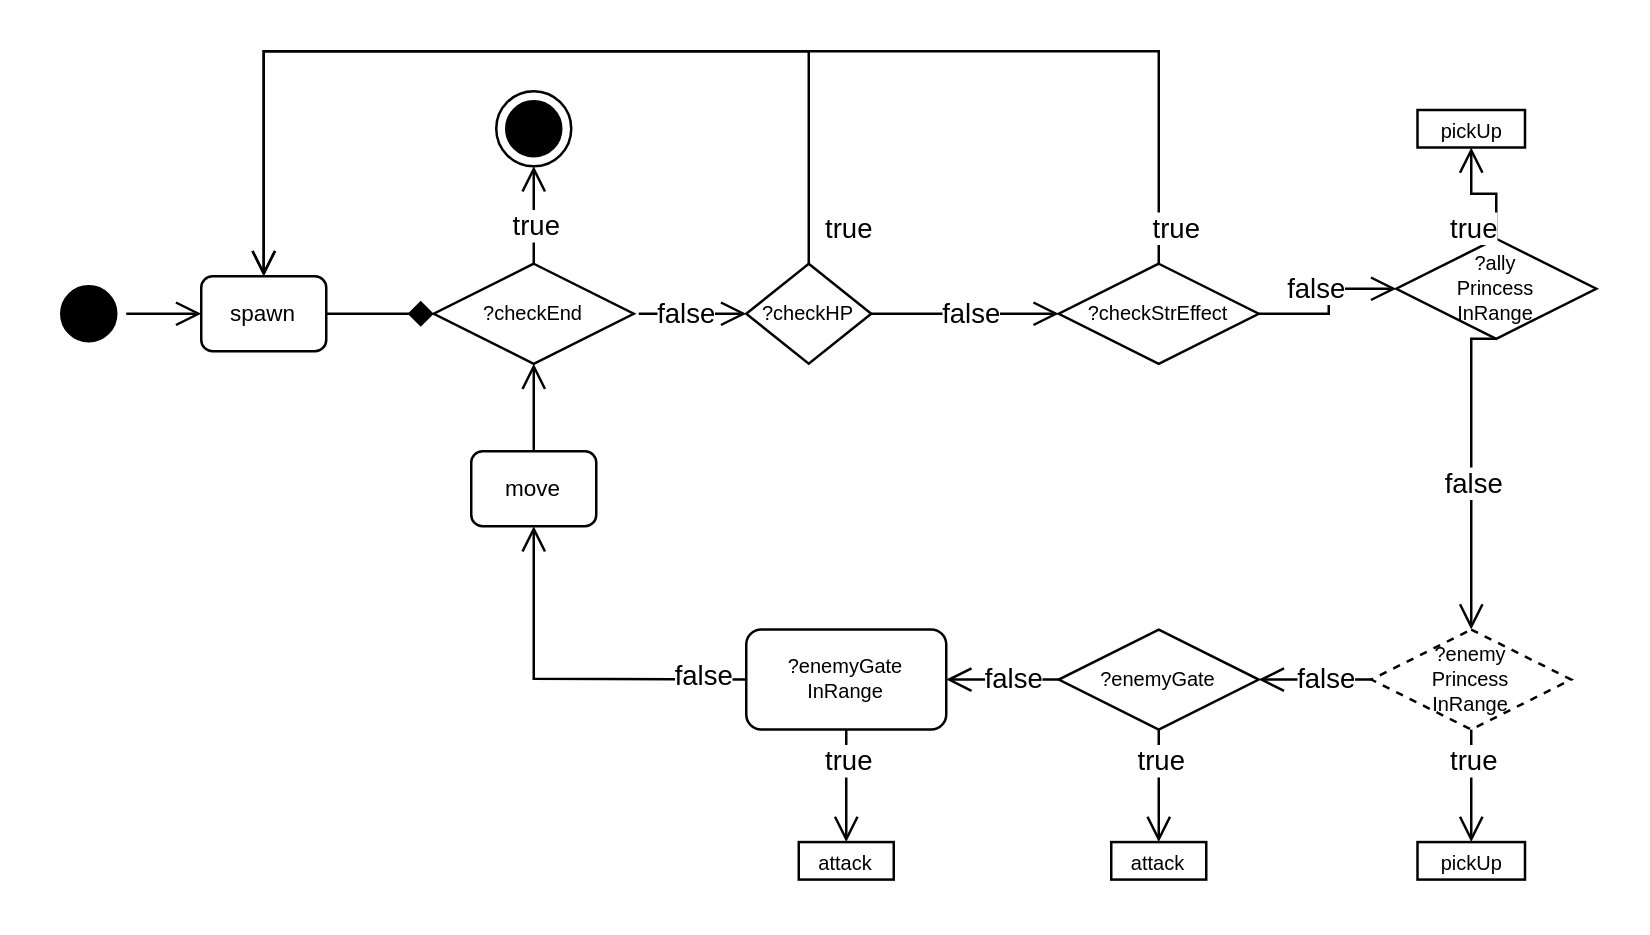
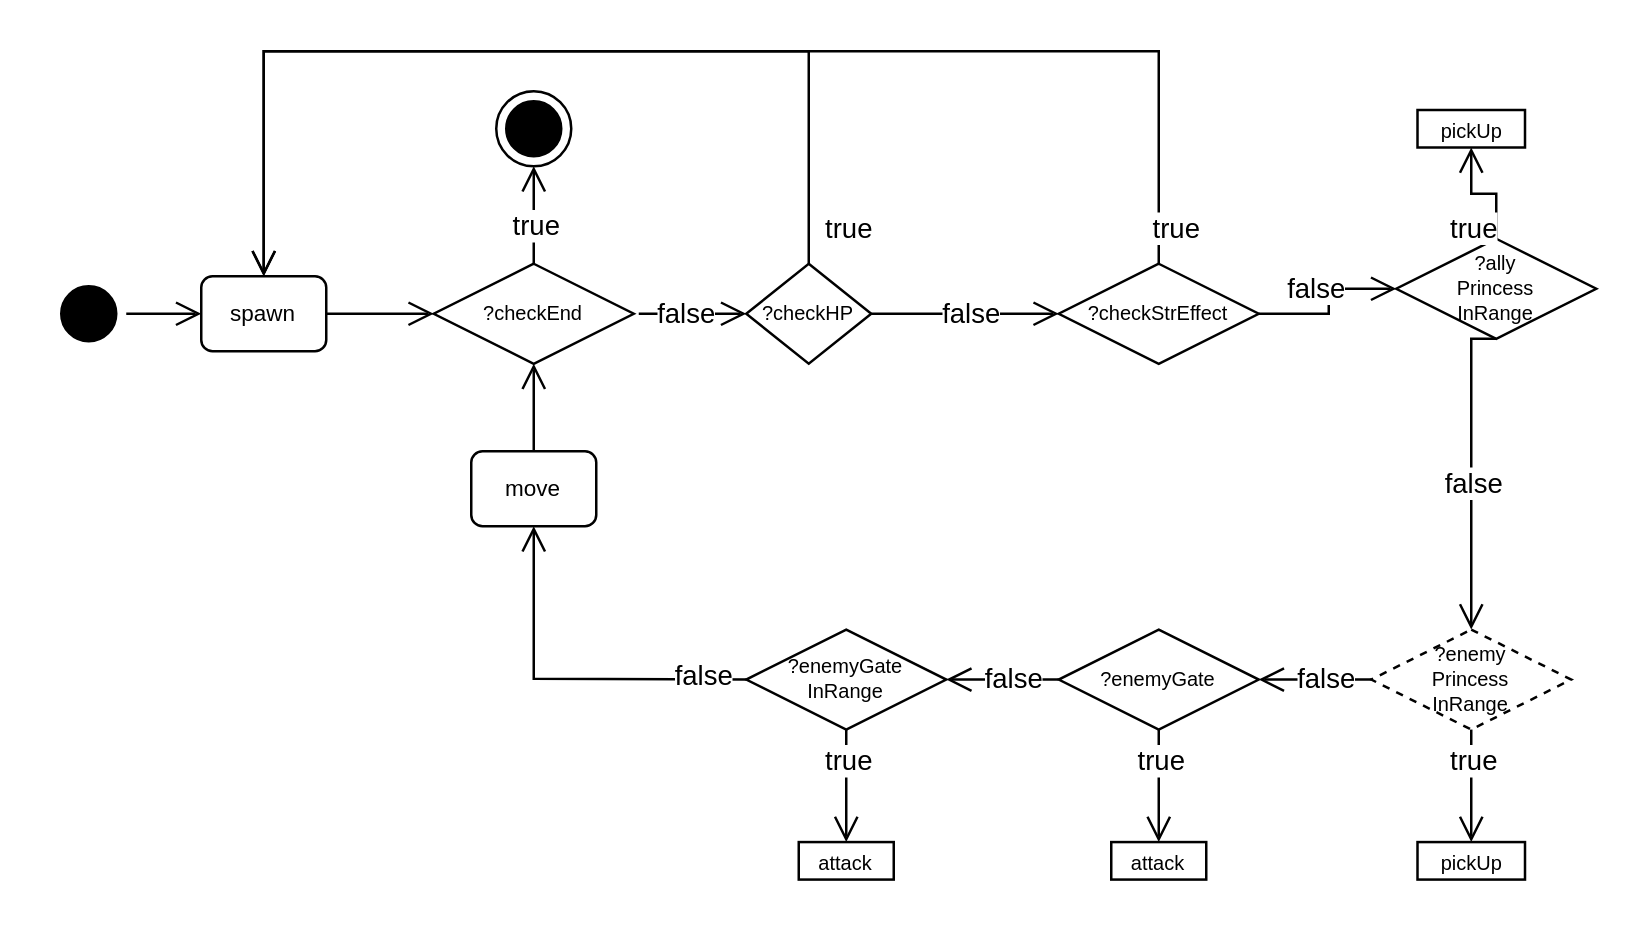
(408, 314) -> (417, 314)
(846, 680) -> (846, 680)
